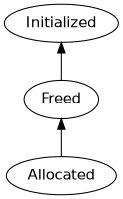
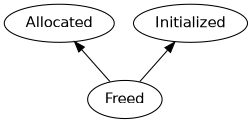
(61, 143) -> (96, 66)
